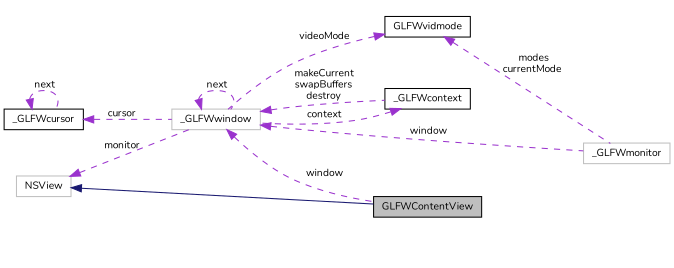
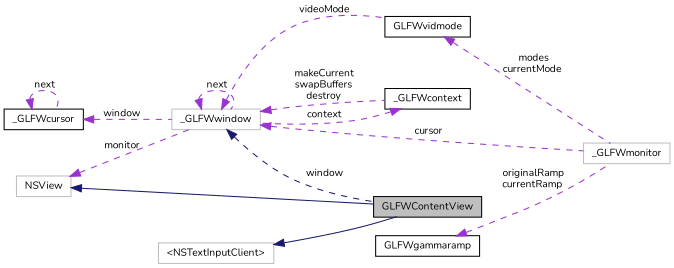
(296, 62) -> (290, 28)
(121, 114) -> (121, 114)
(428, 131) -> (428, 131)
(298, 182) -> (298, 182)
none -> (428, 246)
none -> (216, 253)
